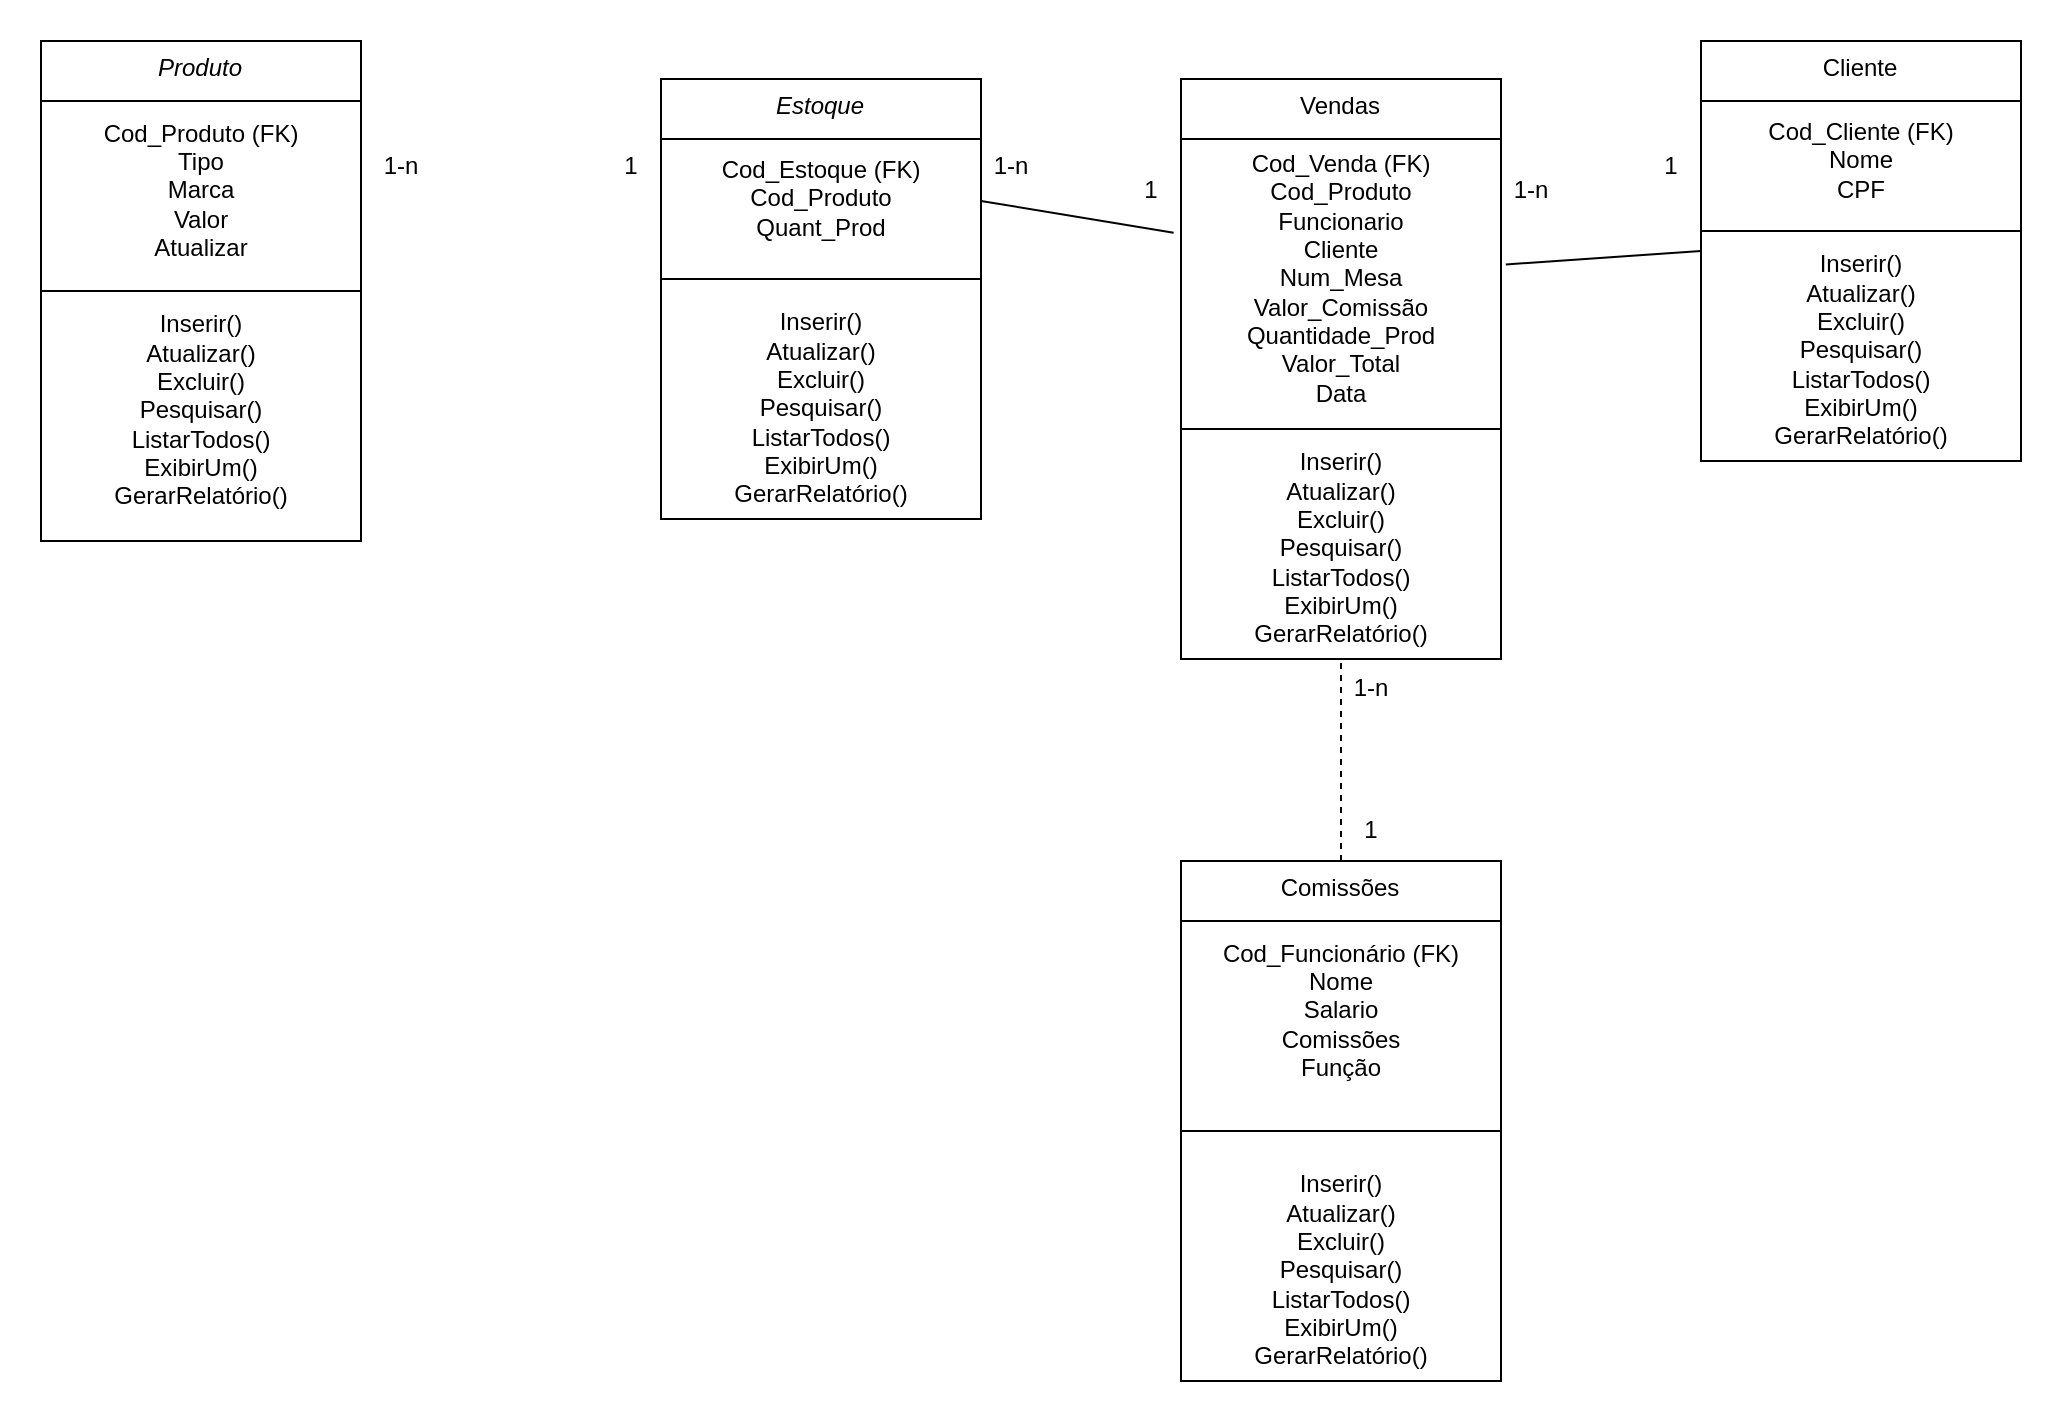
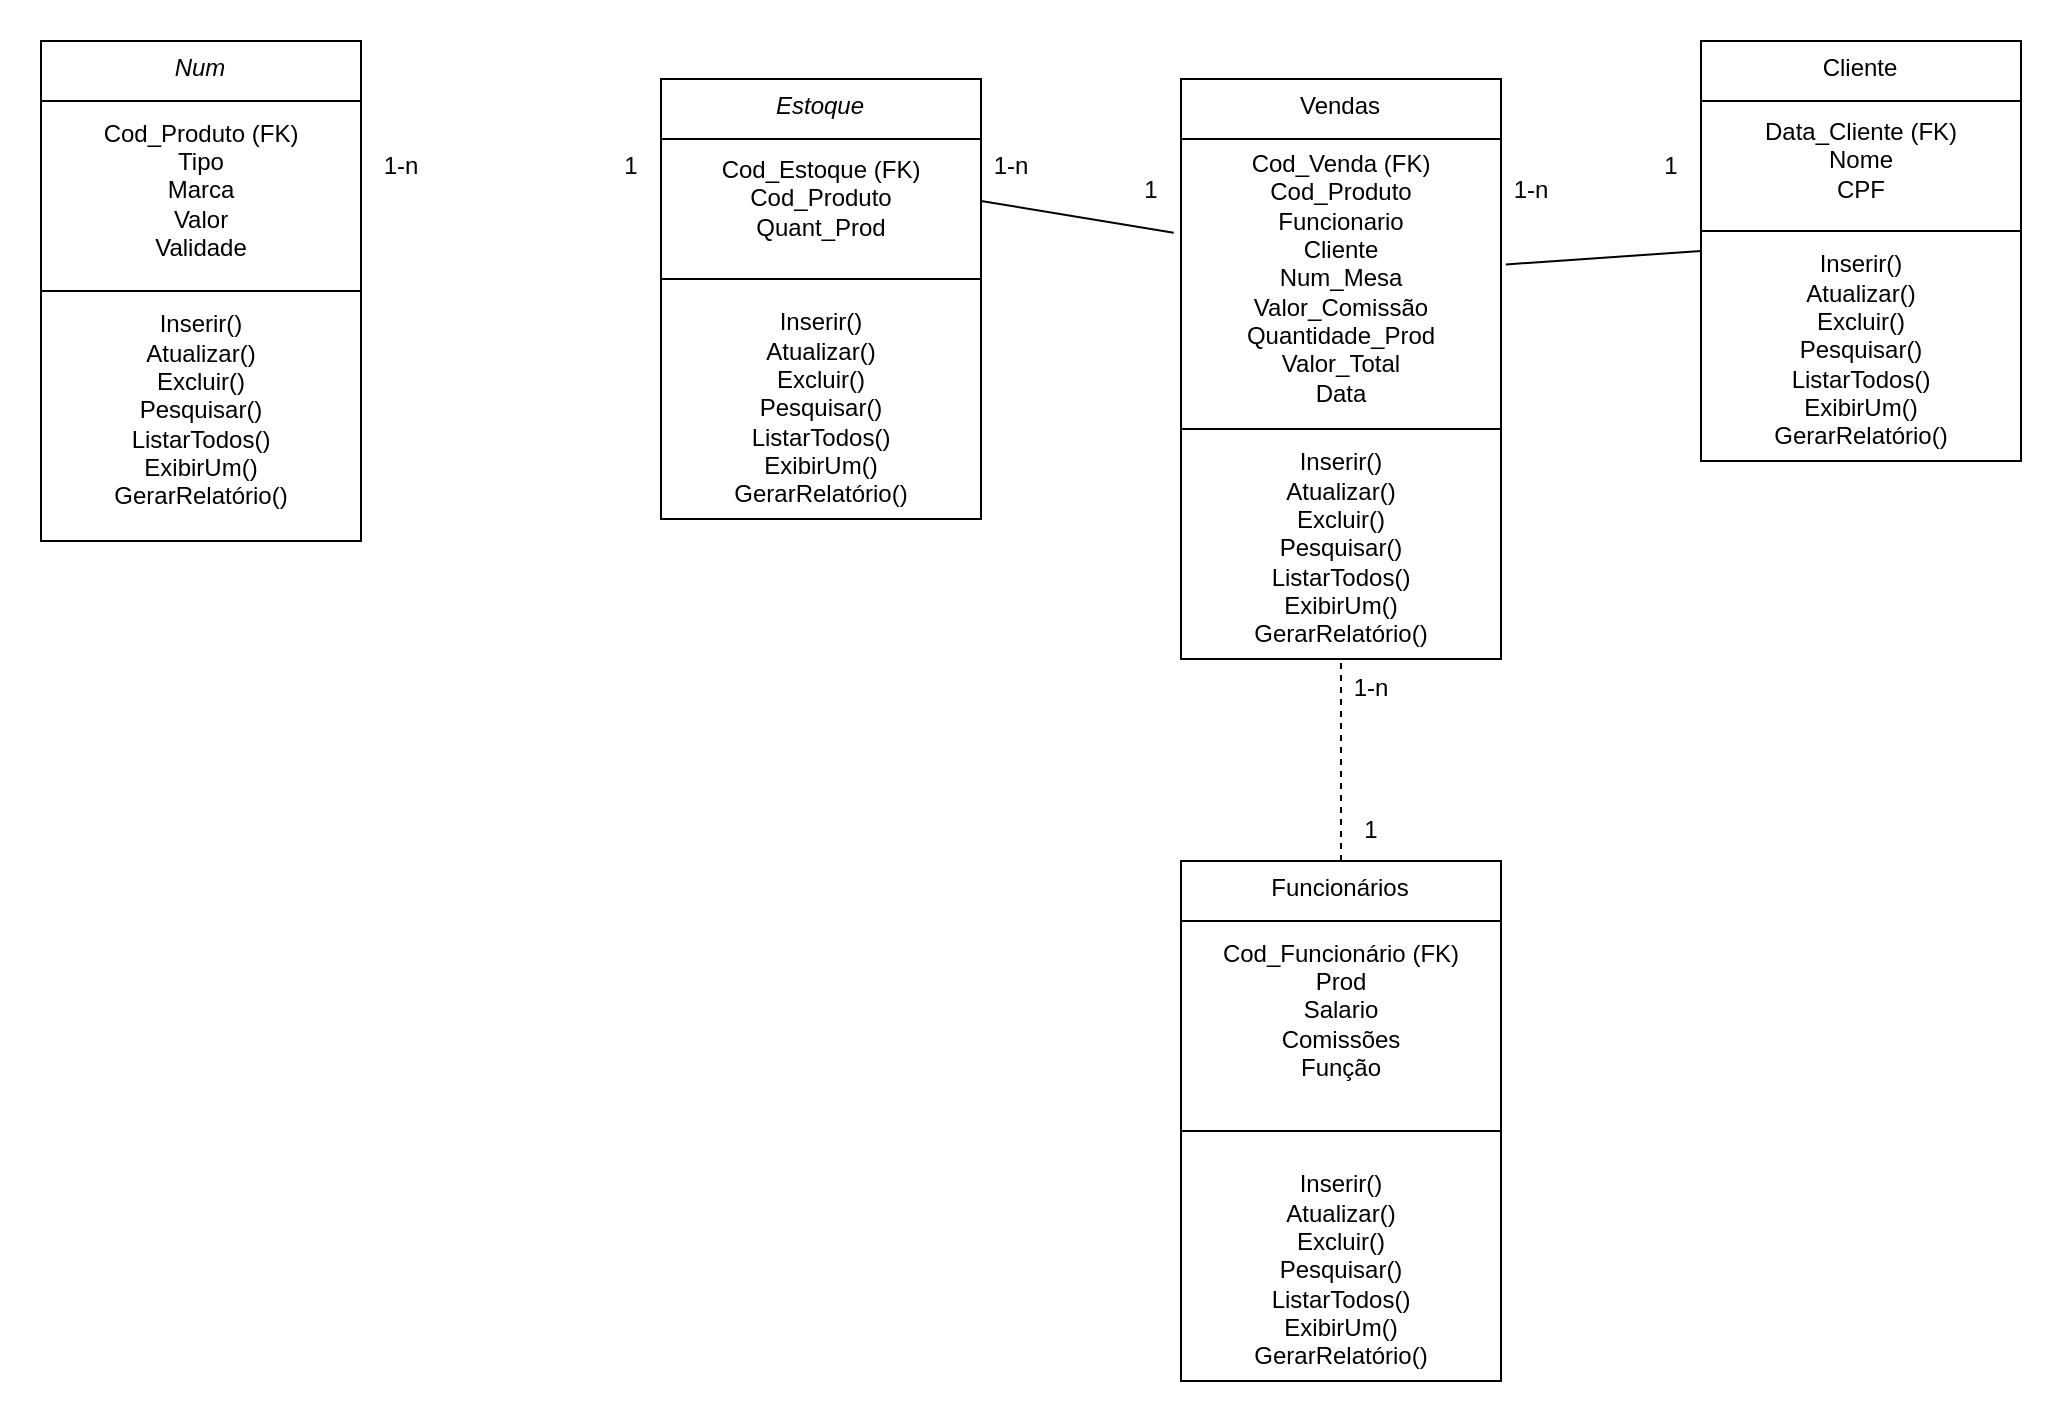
(200, 68) -> (200, 68)
(1862, 161) -> (1862, 161)
(202, 191) -> (202, 191)
(1340, 888) -> (1340, 888)
(1342, 1011) -> (1342, 1011)
